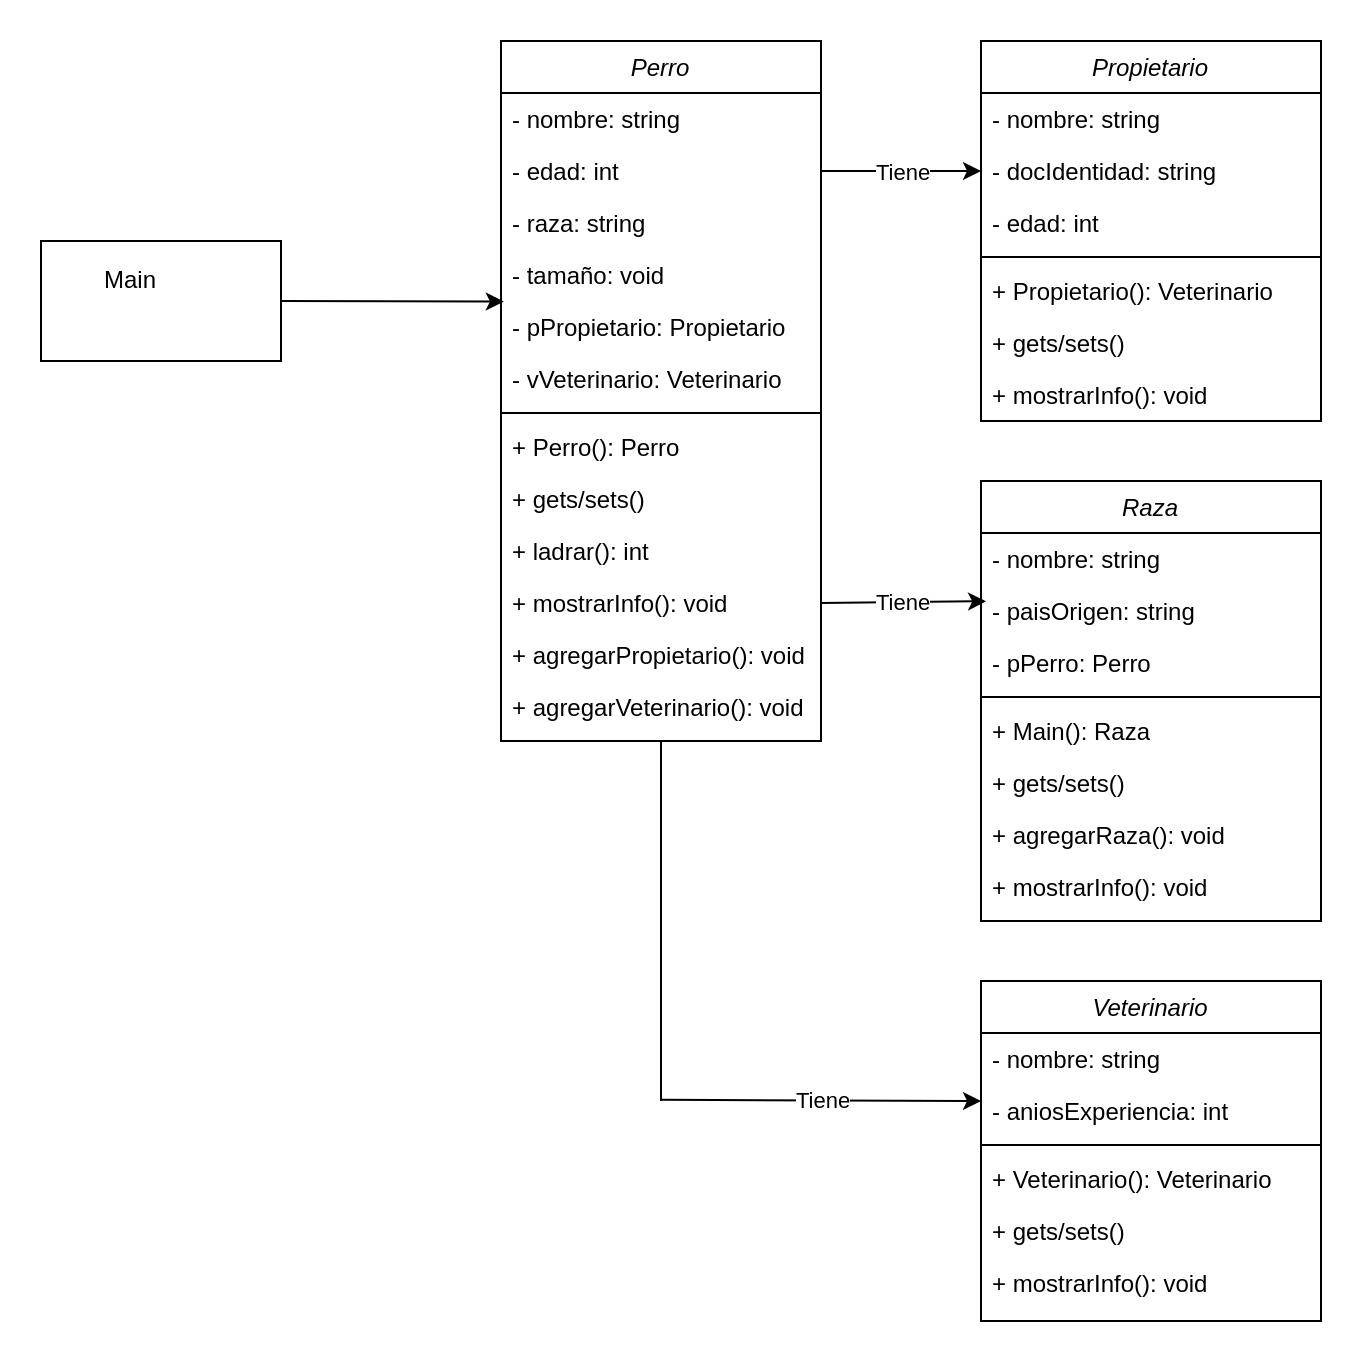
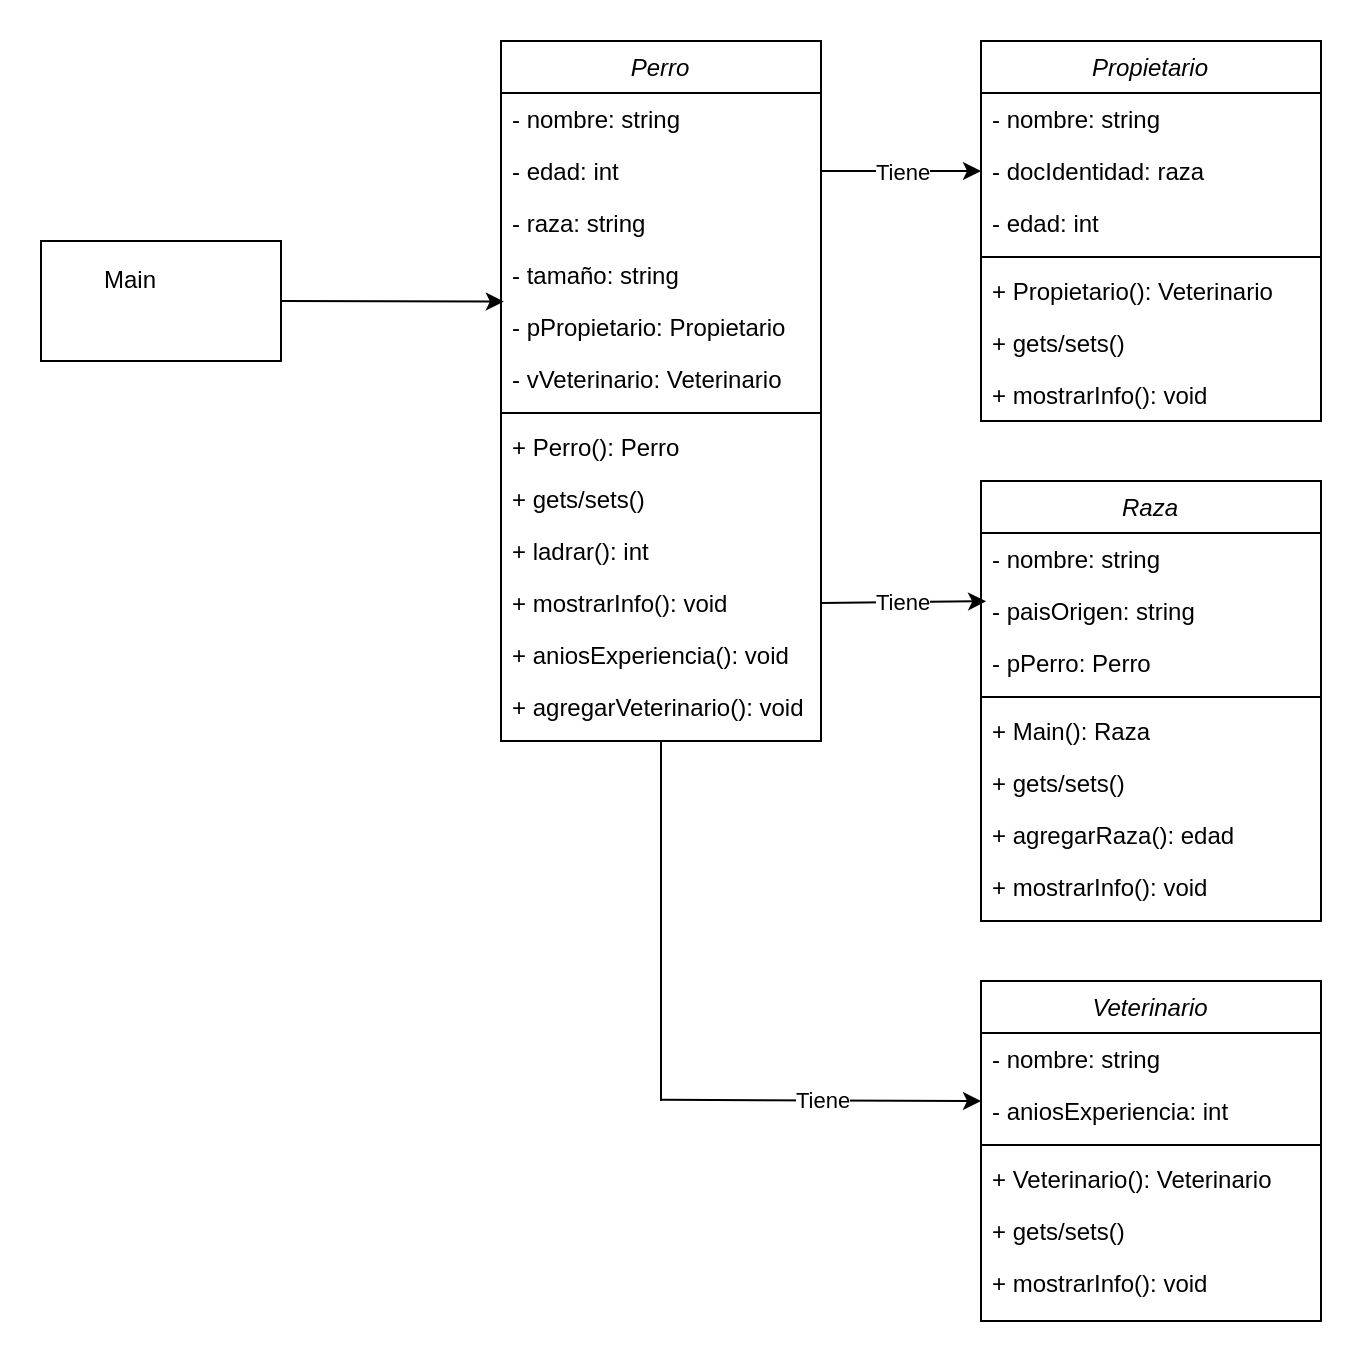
(1124, 172) -> (1114, 172)
(594, 276) -> (607, 276)
(685, 656) -> (668, 656)
(1124, 836) -> (1127, 836)
